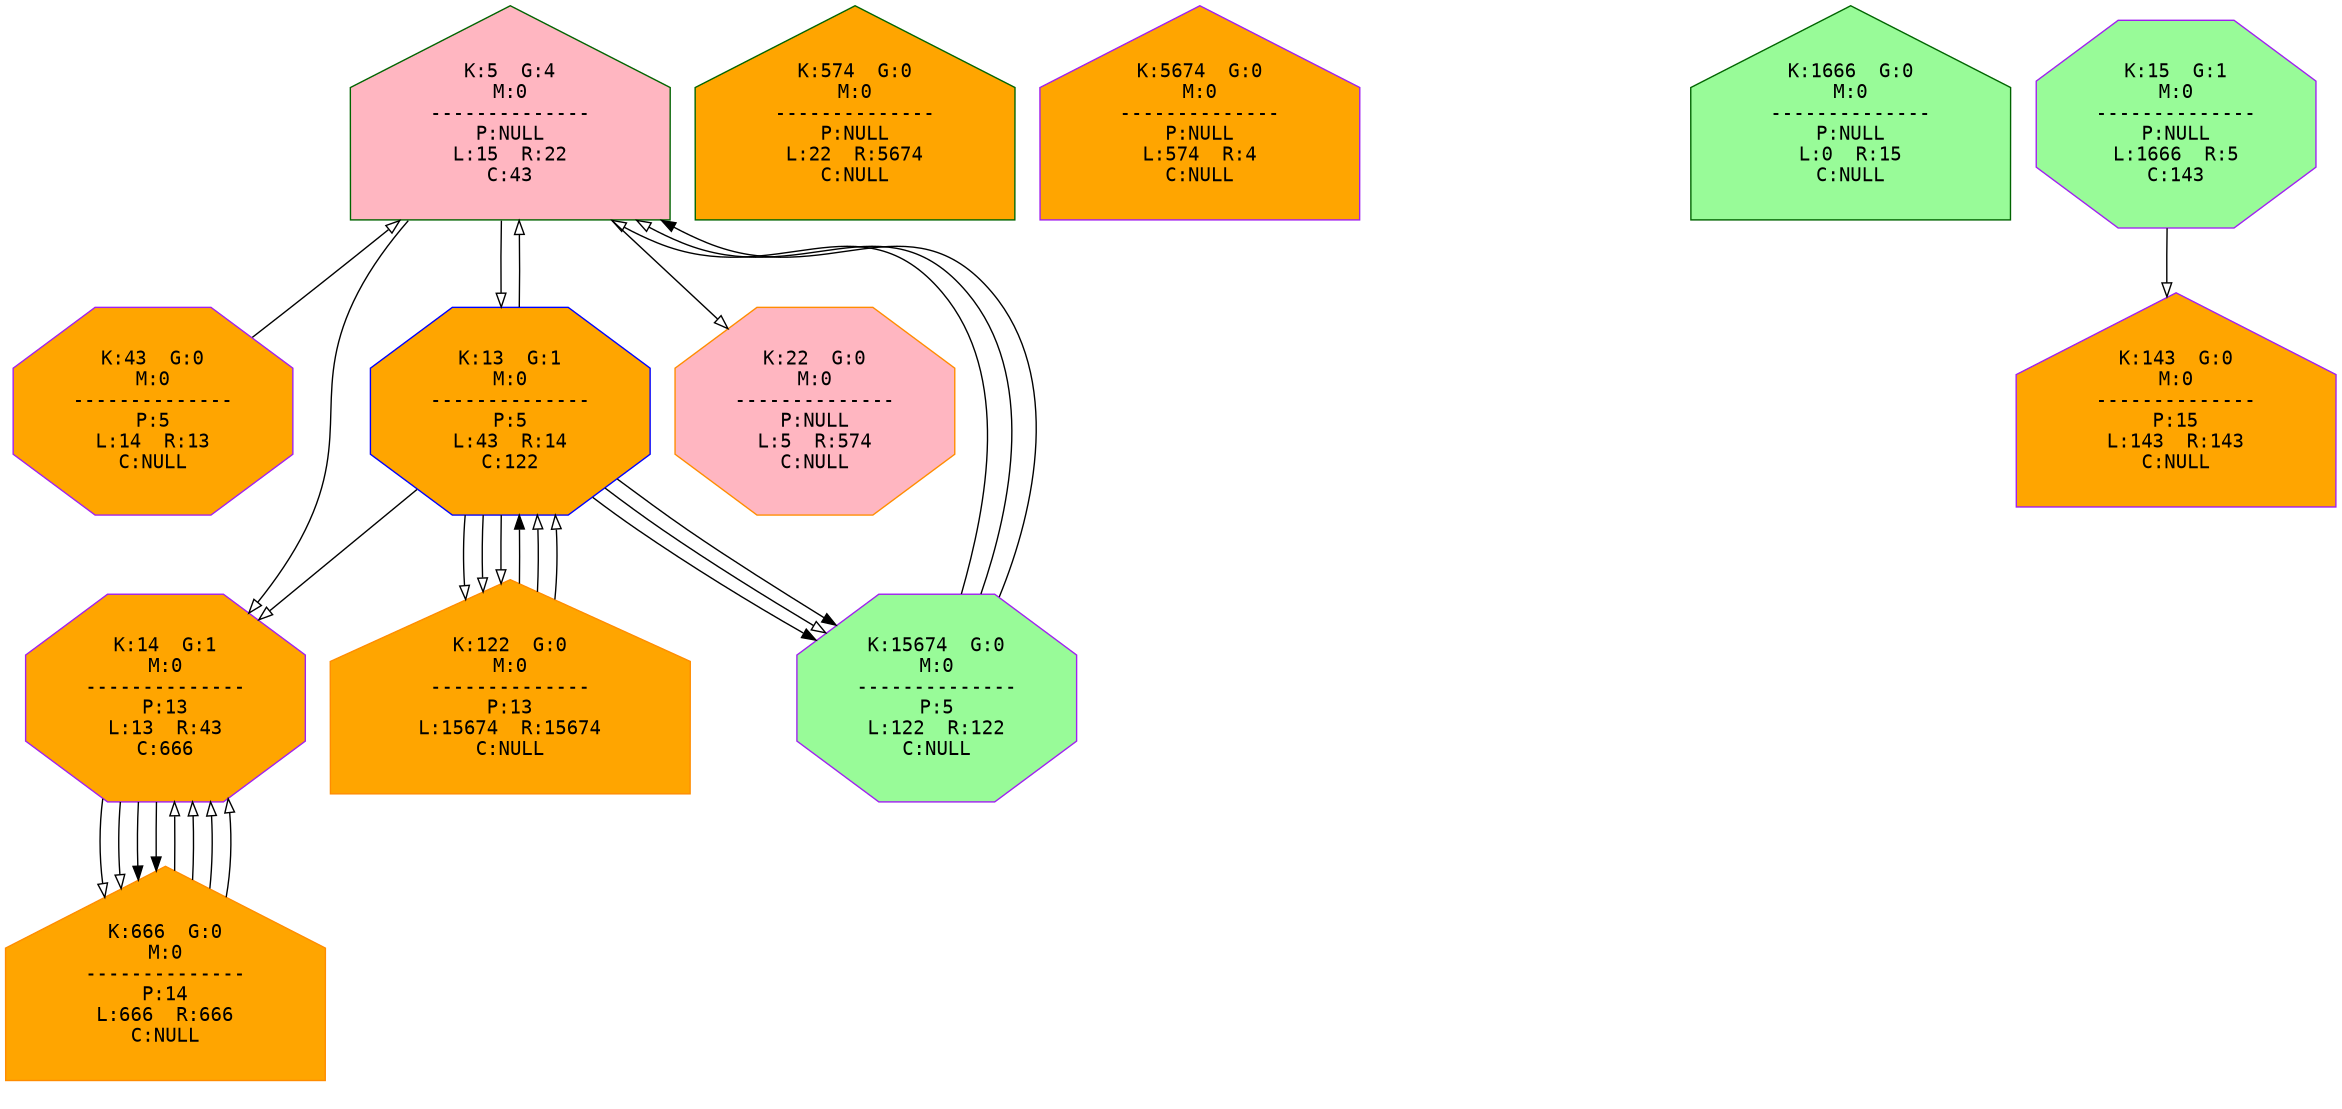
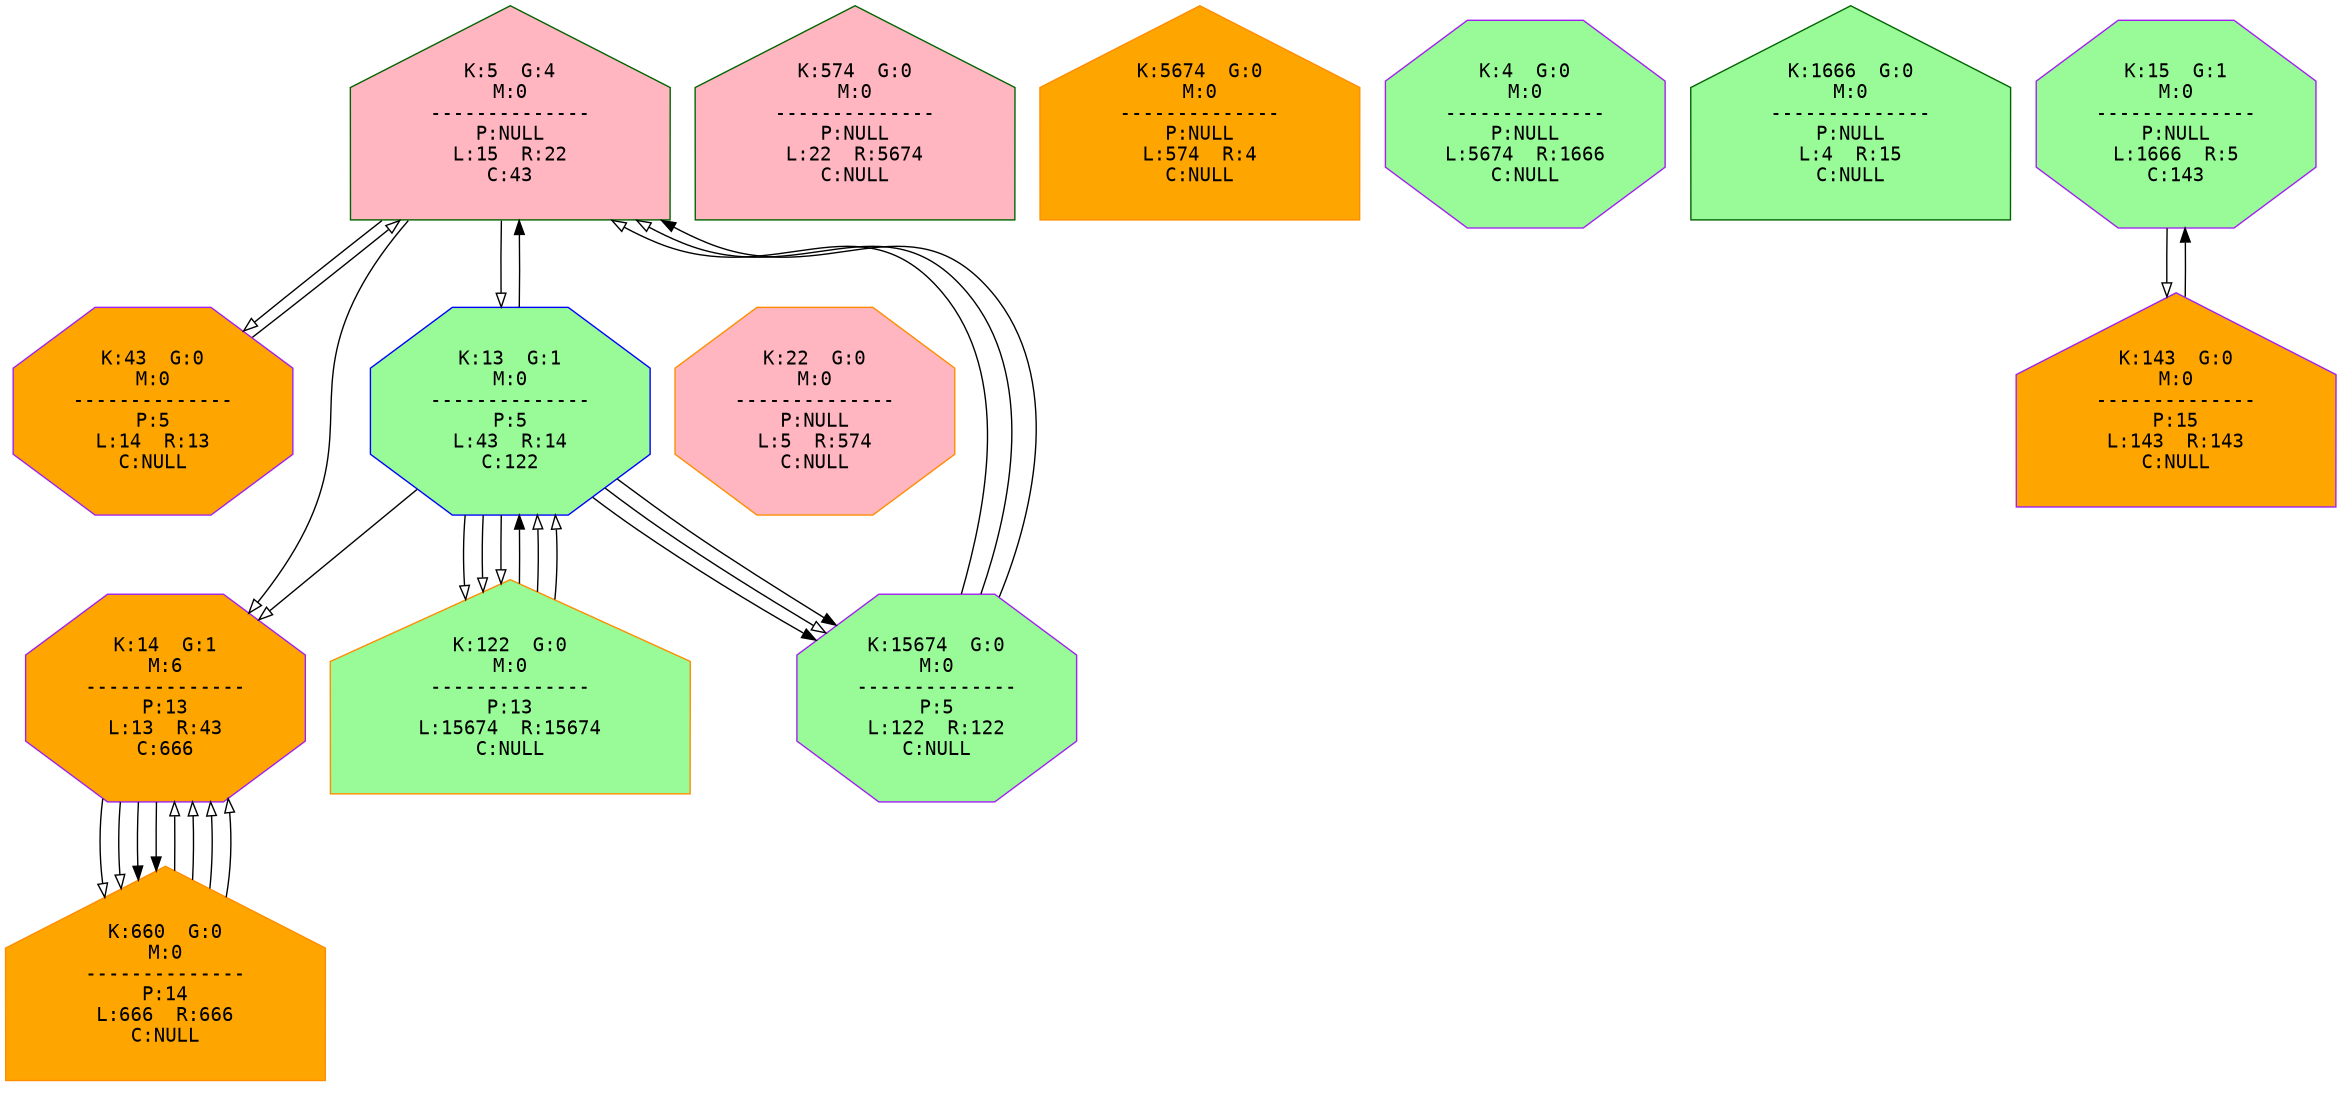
(855, 124) -> (855, 124)
(1200, 124) -> (1200, 124)
none -> (1525, 124)
(1851, 124) -> (1851, 124)
(665, 270) -> (318, 271)
none -> (2185, 270)
(520, 271) -> (520, 271)
(510, 411) -> (510, 411)
(165, 698) -> (165, 698)
(510, 698) -> (510, 698)
(165, 985) -> (165, 985)
